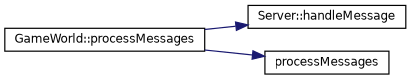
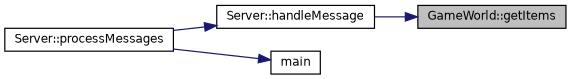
none -> (492, 17)
(105, 40) -> (89, 40)
(327, 63) -> (296, 63)
